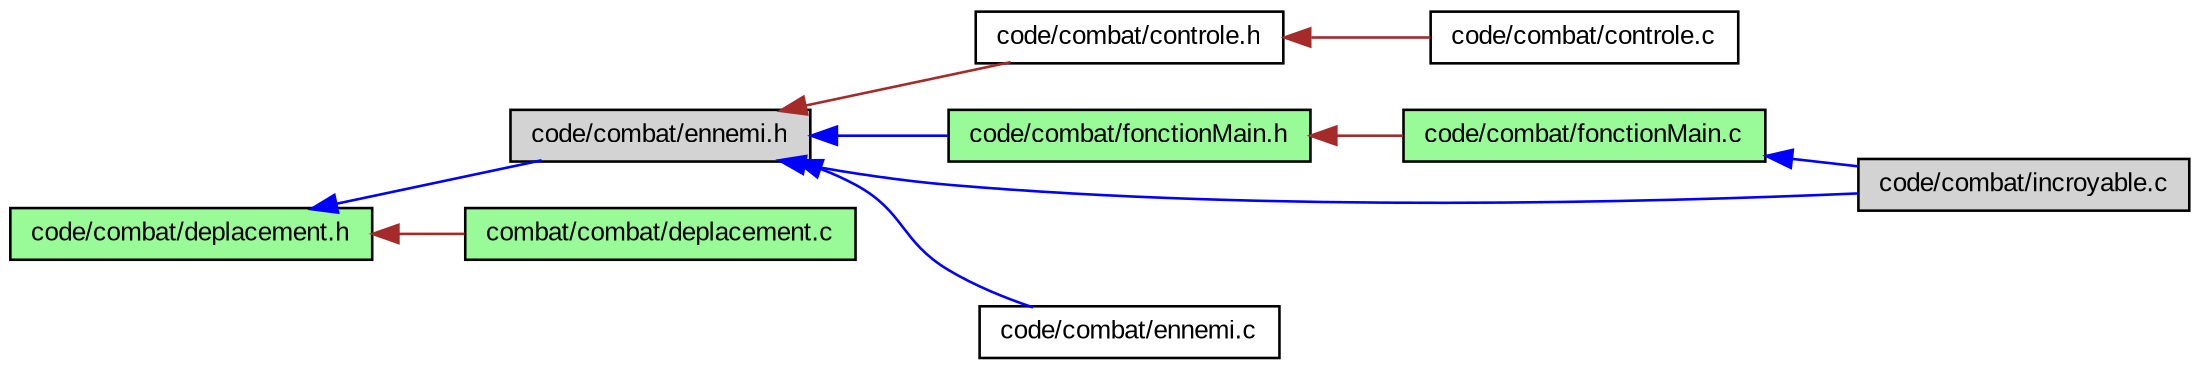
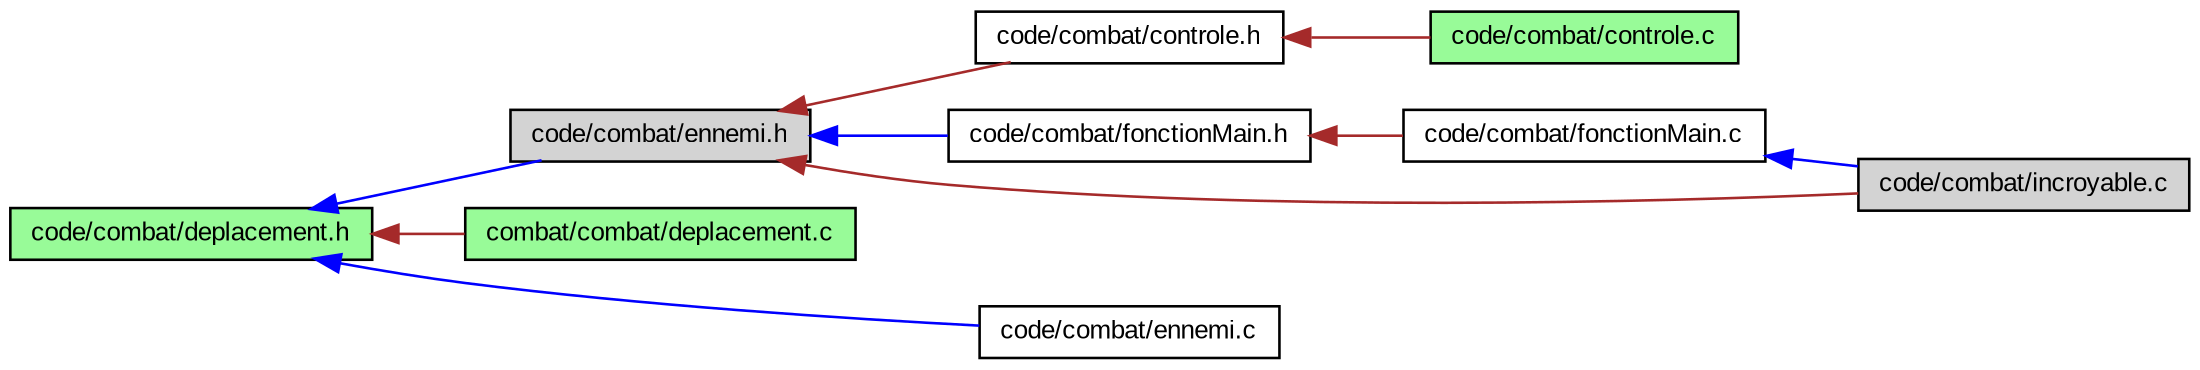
(1584, 37) -> (1584, 37)
(1130, 136) -> (1130, 136)
(1584, 136) -> (1584, 136)
(1331, 202) -> (1331, 202)
(920, 248) -> (659, 303)
